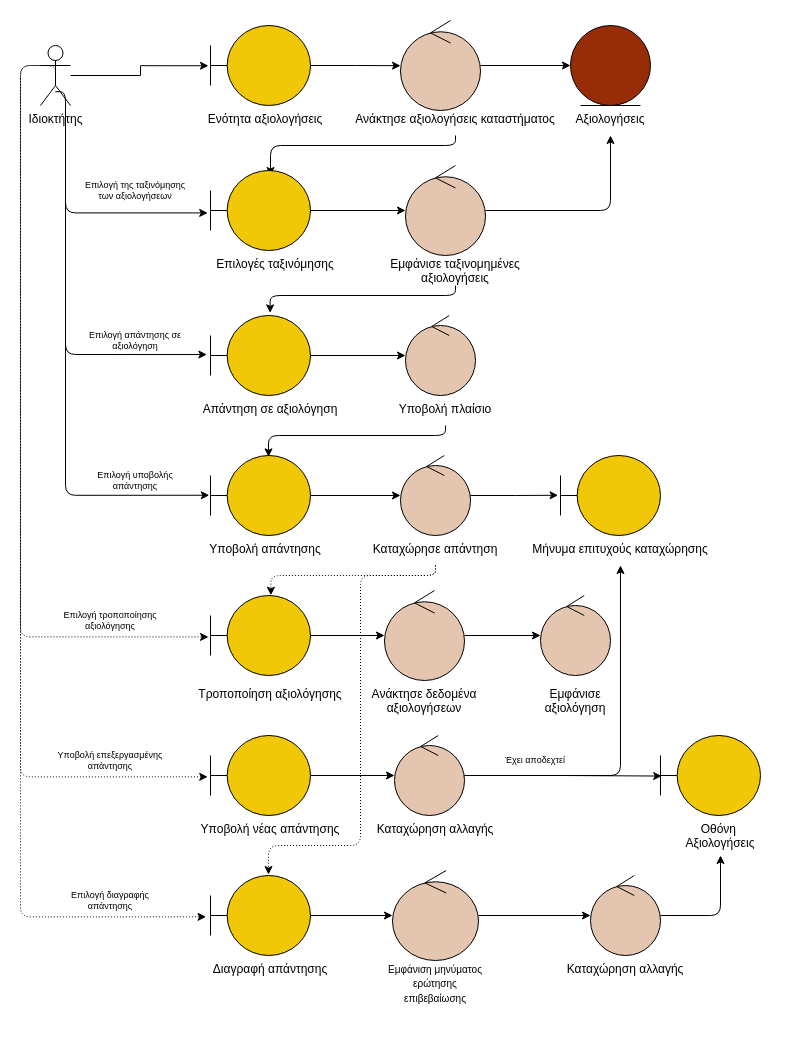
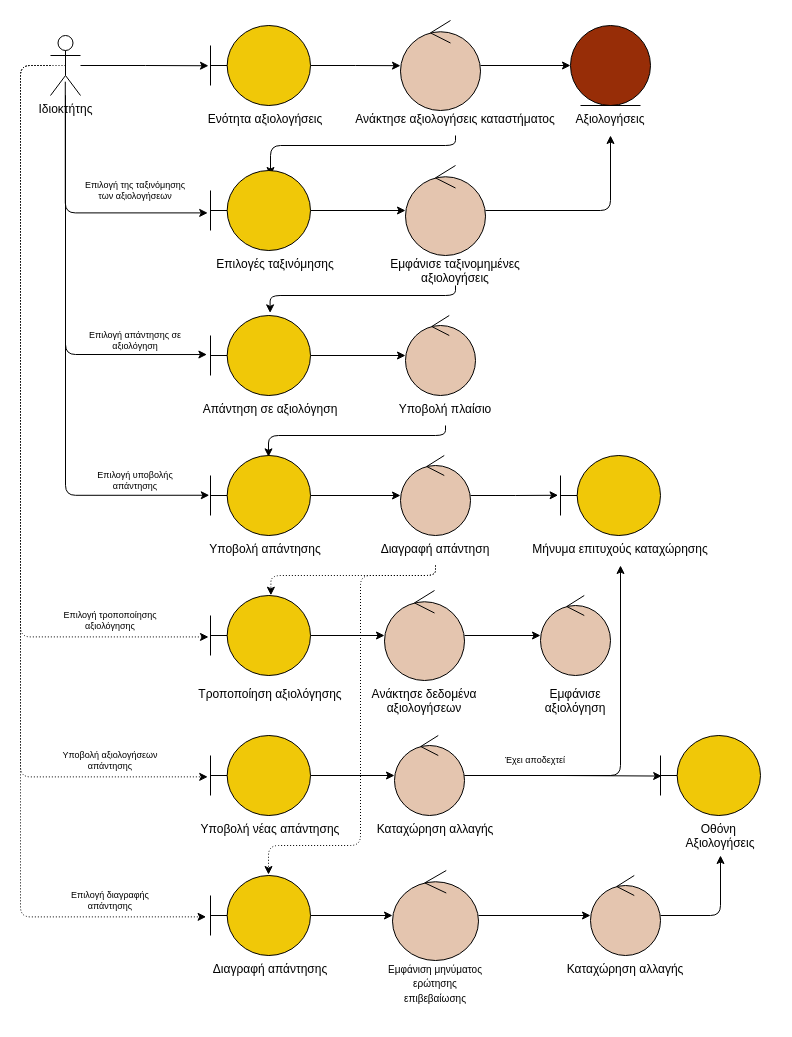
(56, 76) -> (66, 66)
(436, 550) -> (436, 550)
(111, 761) -> (111, 761)
